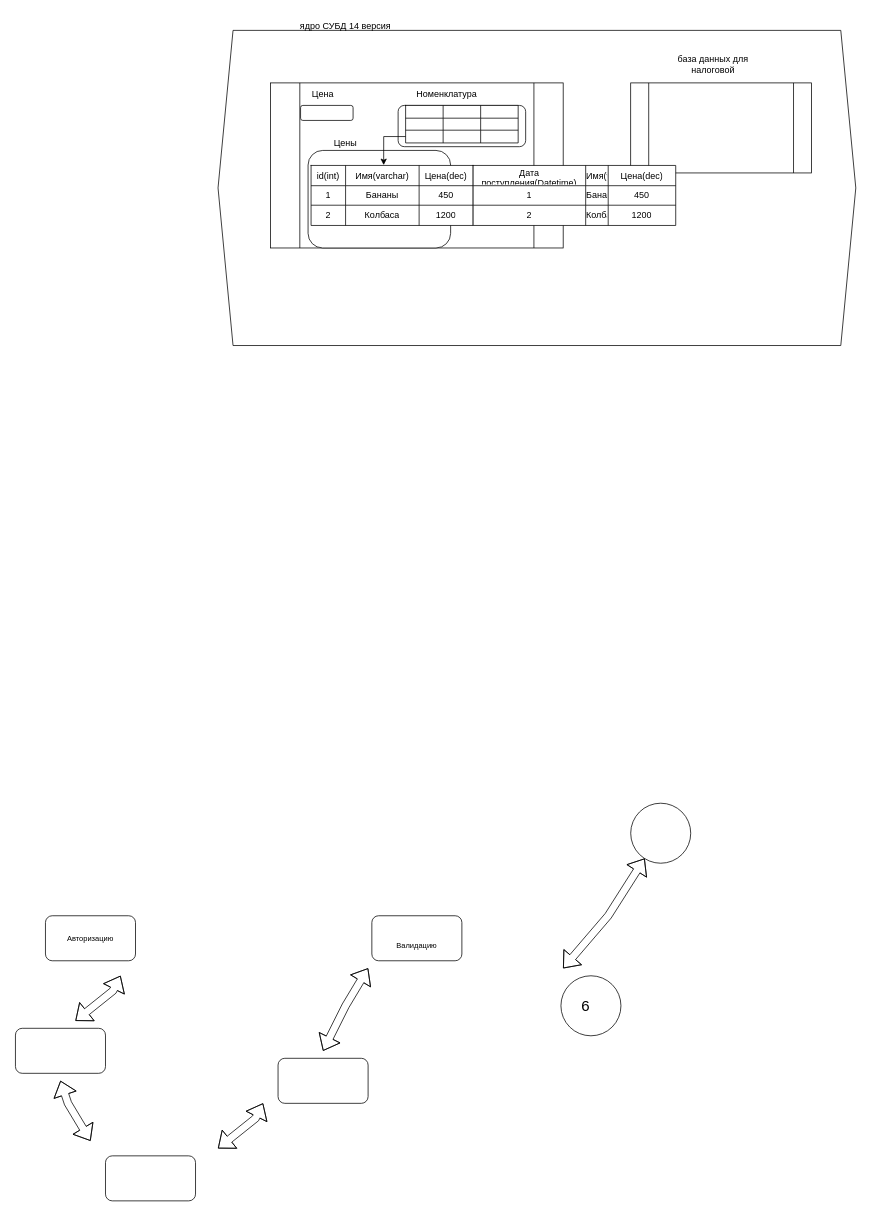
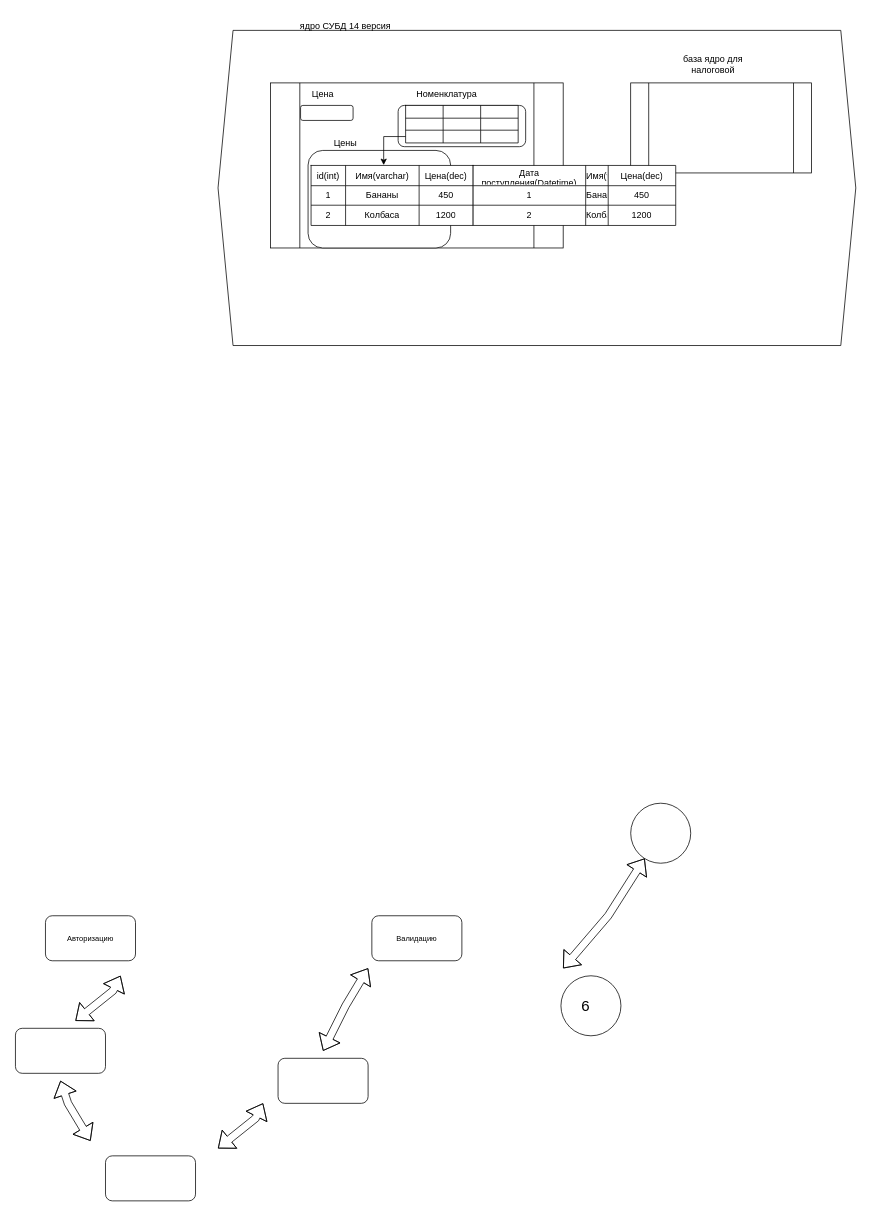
(713, 64) -> (713, 64)
(417, 945) -> (417, 938)
